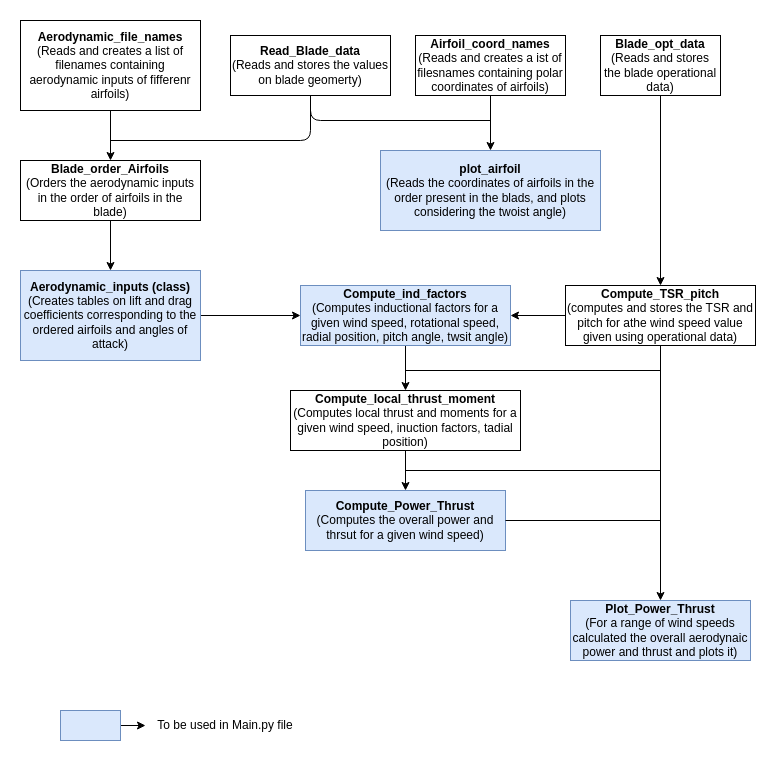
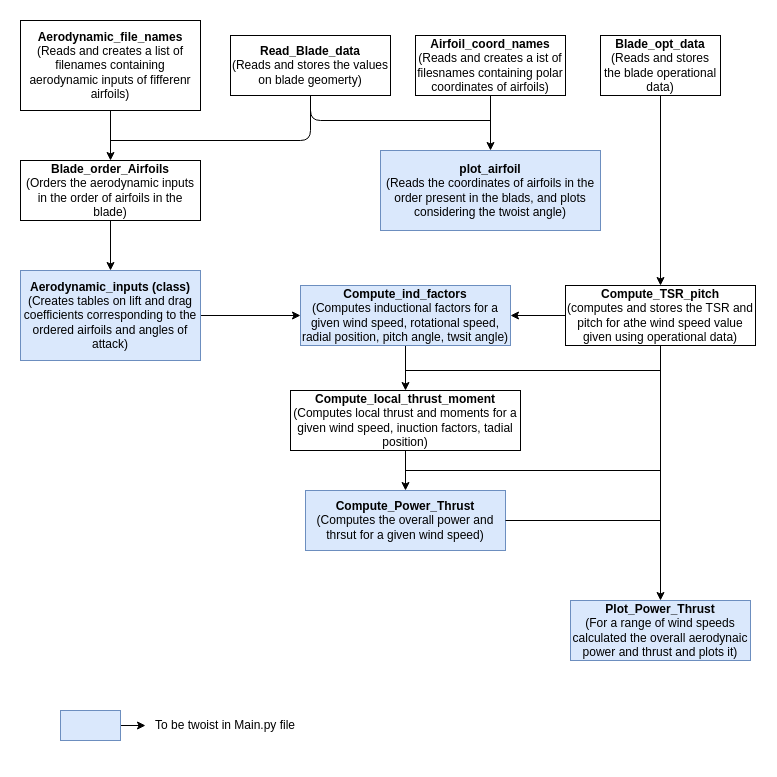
(226, 726) -> (226, 726)
